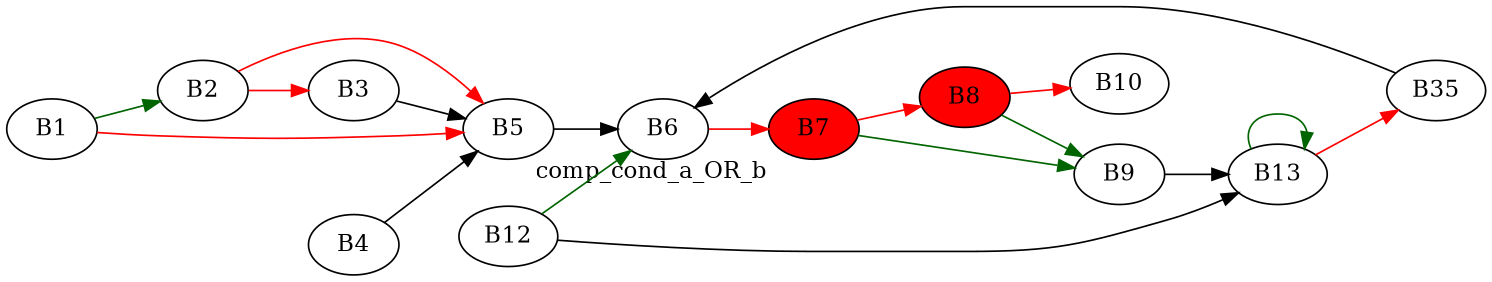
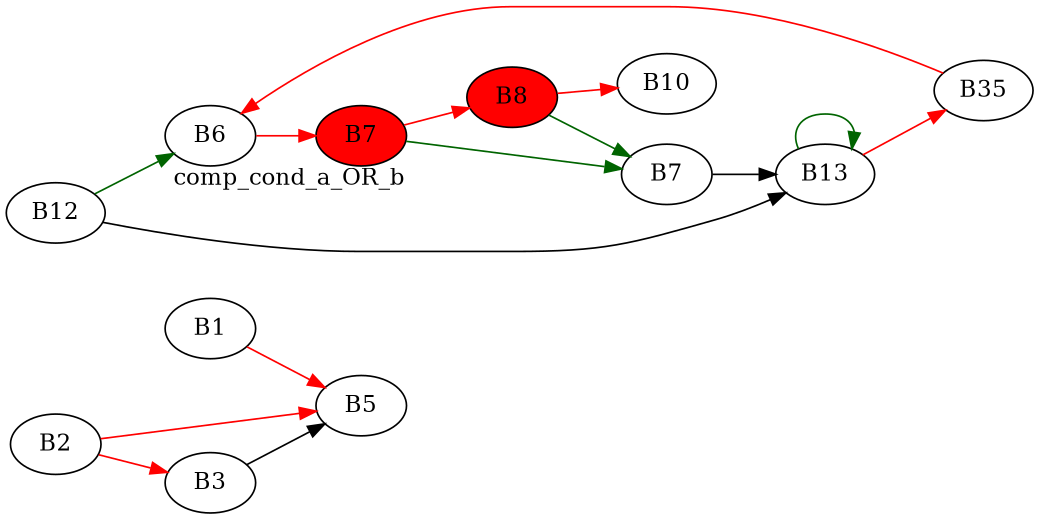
(1048, 7) -> (593, 7)
(119, 112) -> none
(577, 129) -> none
(1119, 174) -> (667, 174)
(354, 245) -> none
